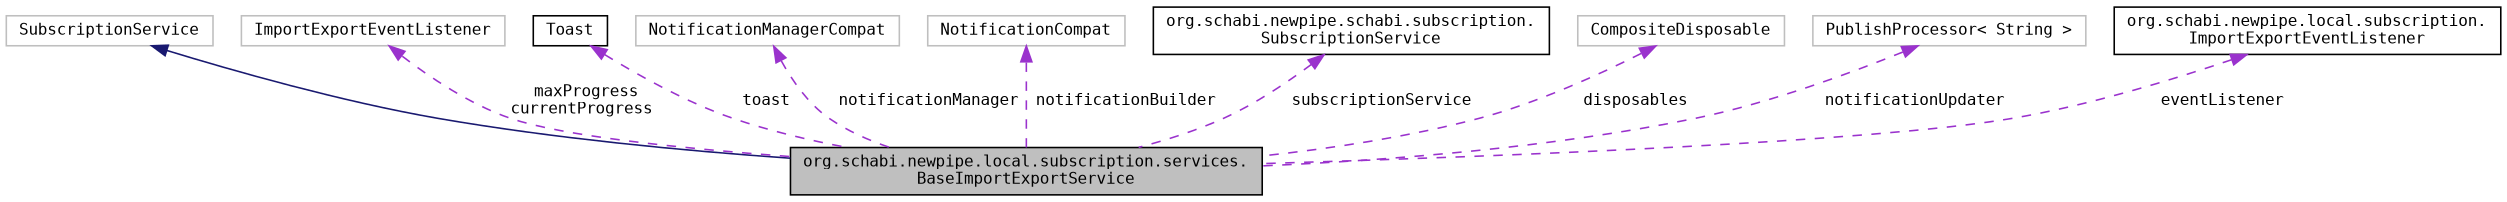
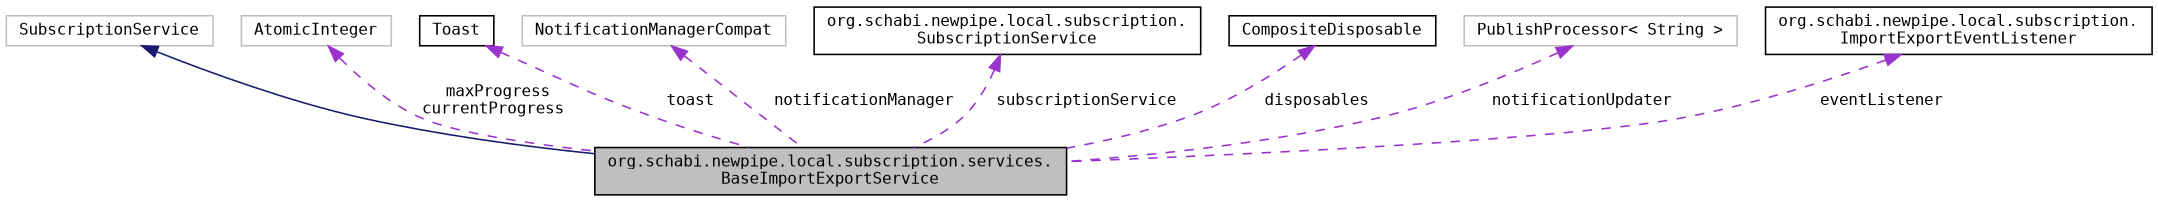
(373, 31) -> (316, 31)
(1026, 31) -> none
(1351, 31) -> (1007, 31)
(1681, 31) -> (1332, 31)
